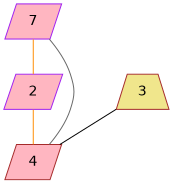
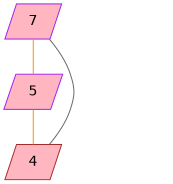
(33, 92) -> (33, 92)
(143, 92) -> none
